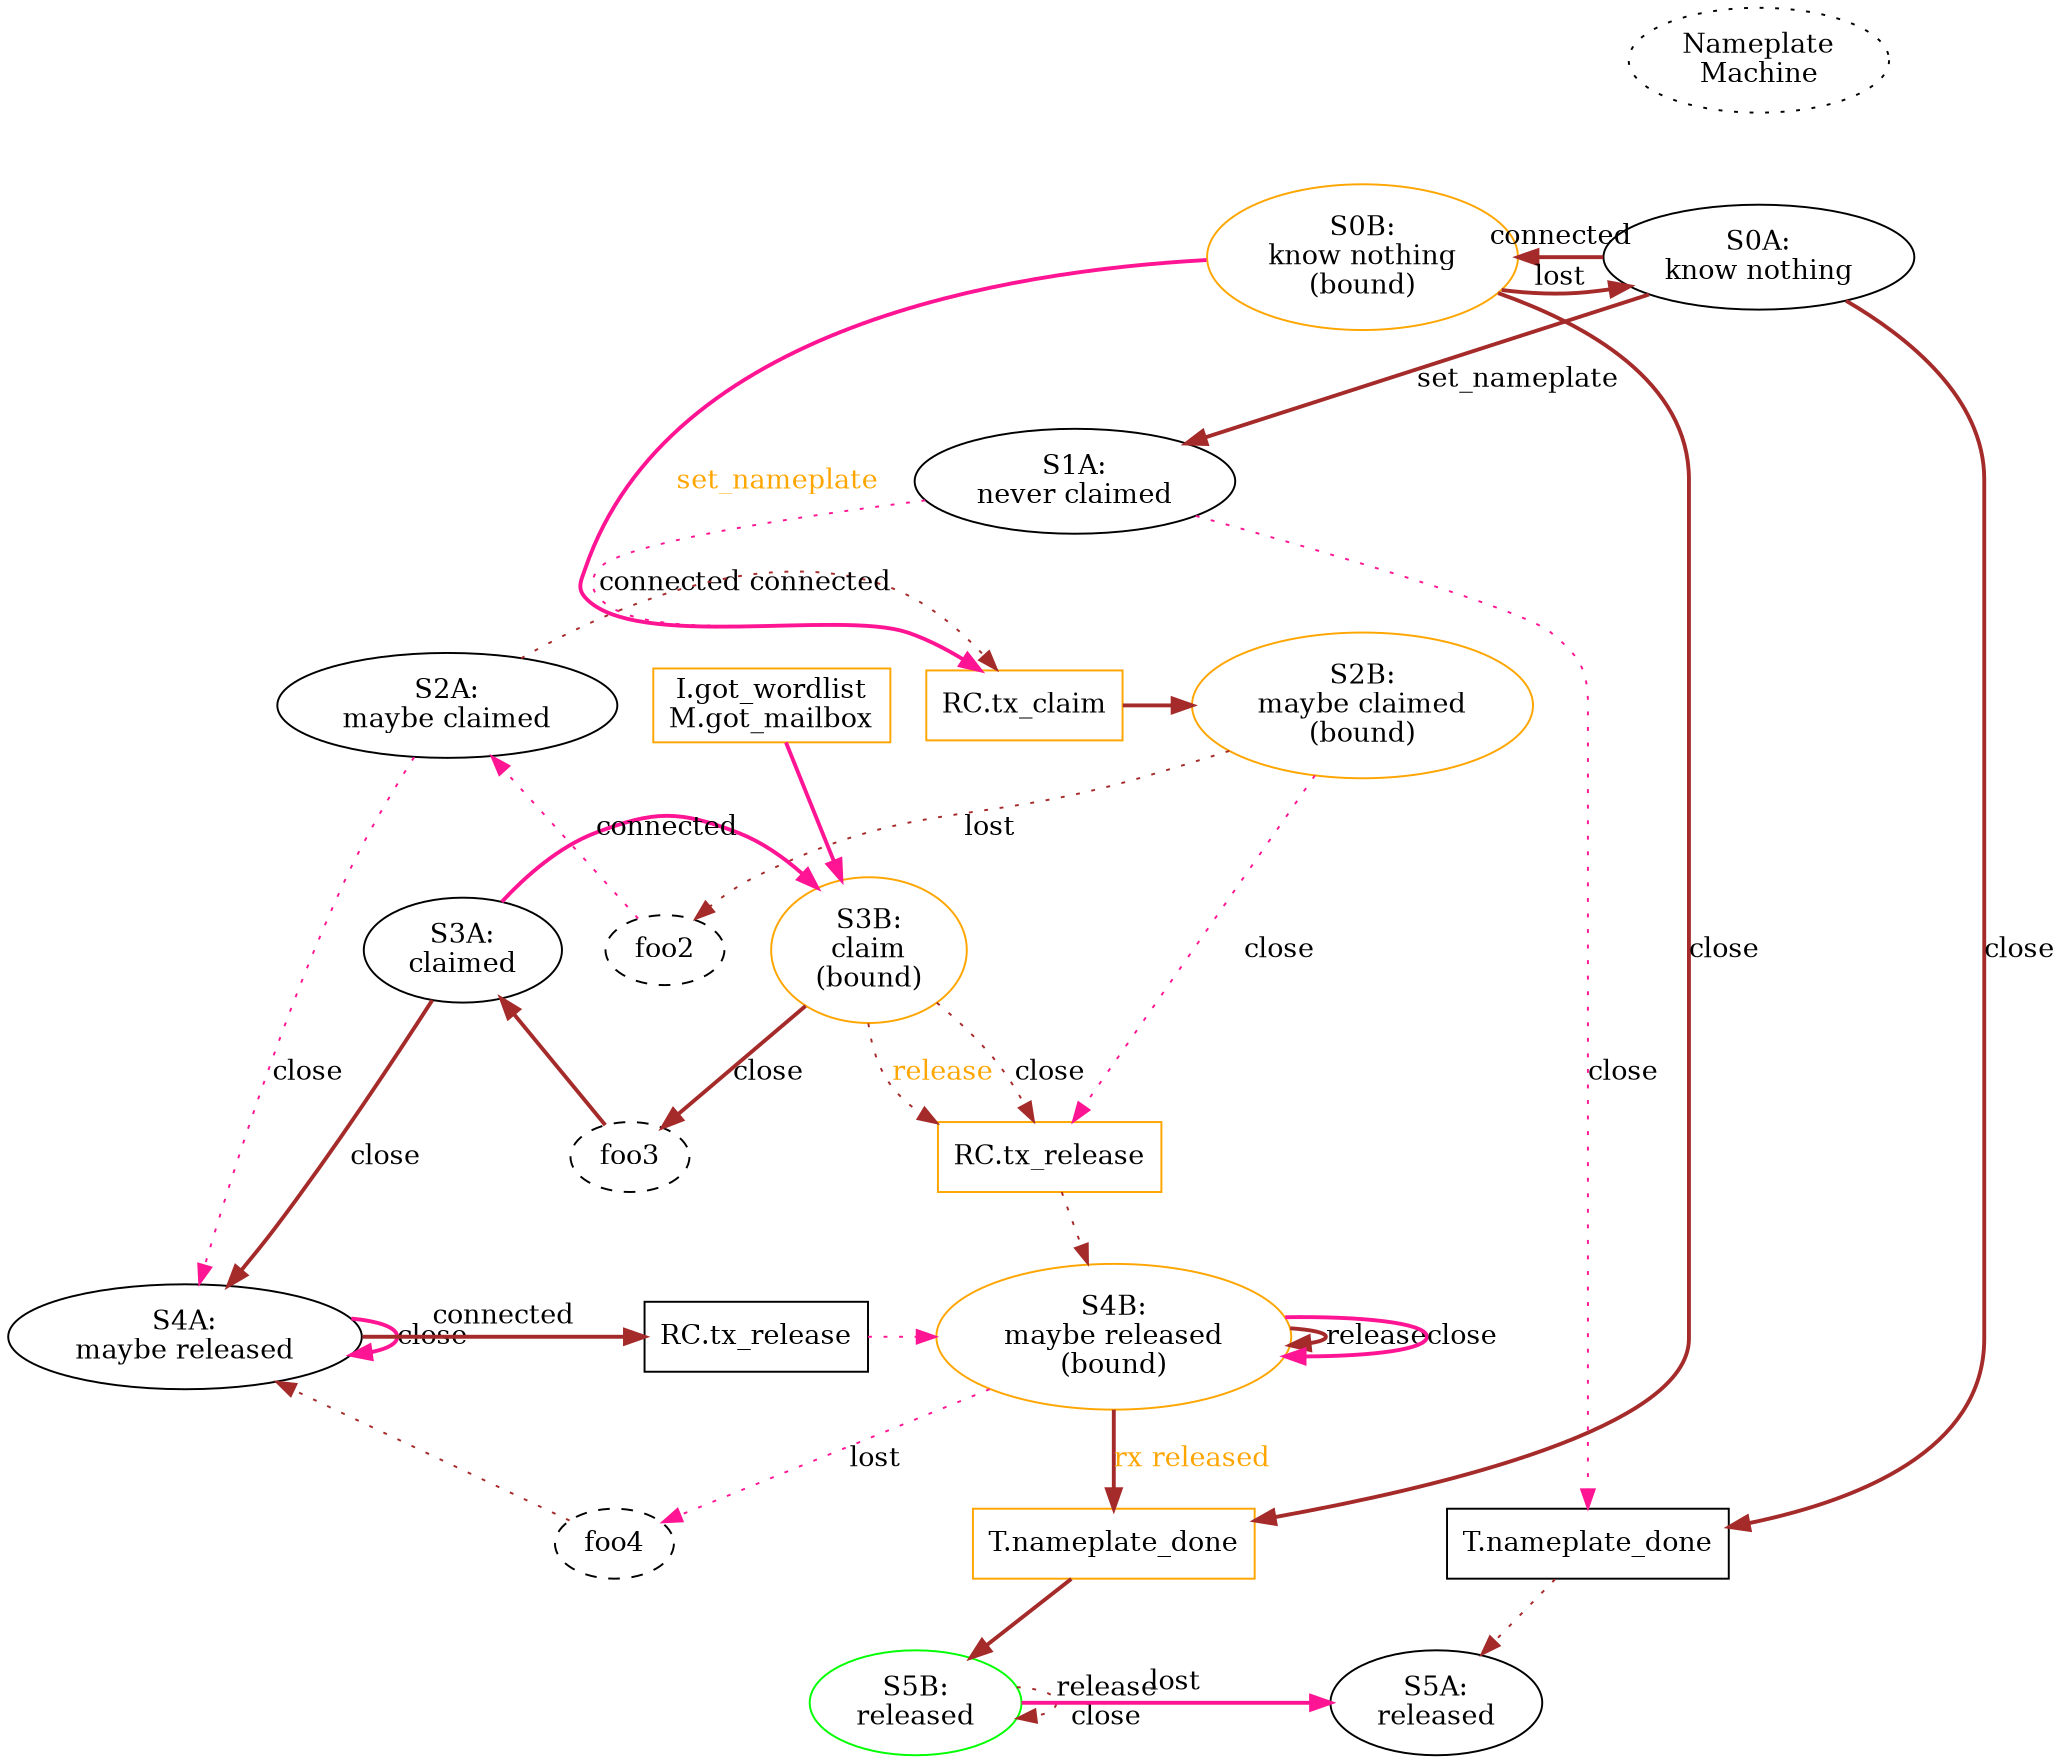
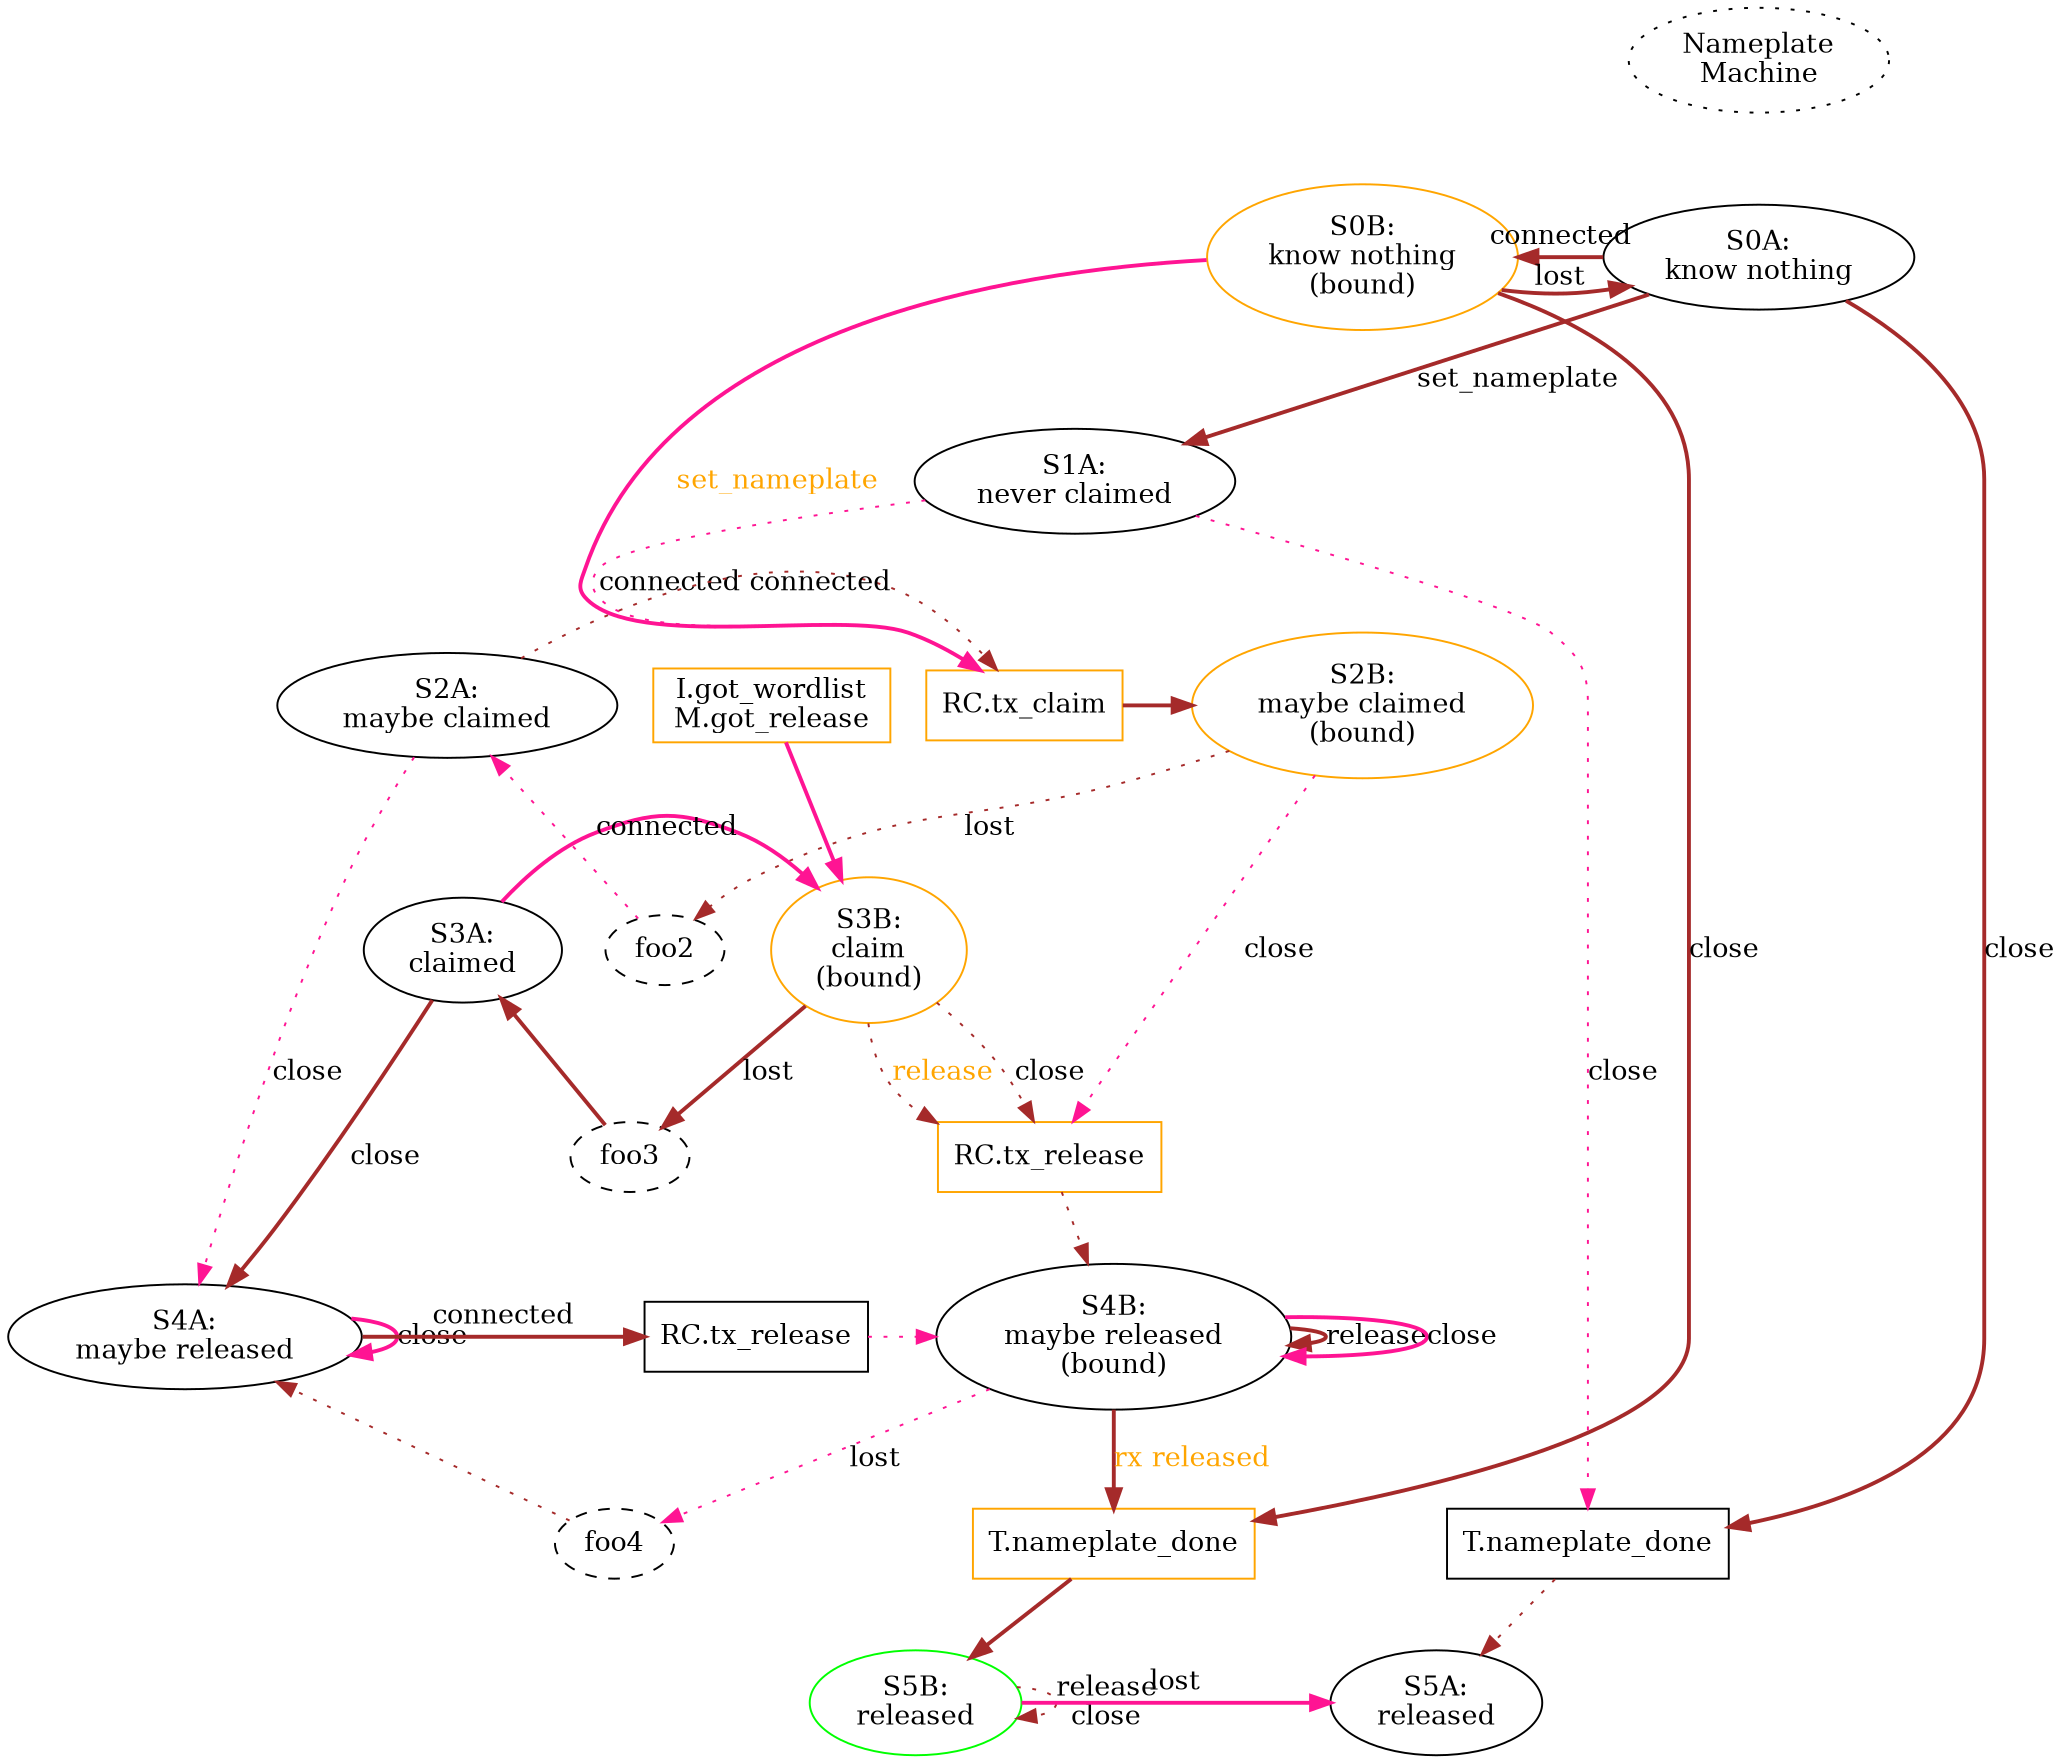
(772, 705) -> (772, 705)
(769, 1073) -> (769, 1073)
(1114, 1337) -> (1114, 1337)
